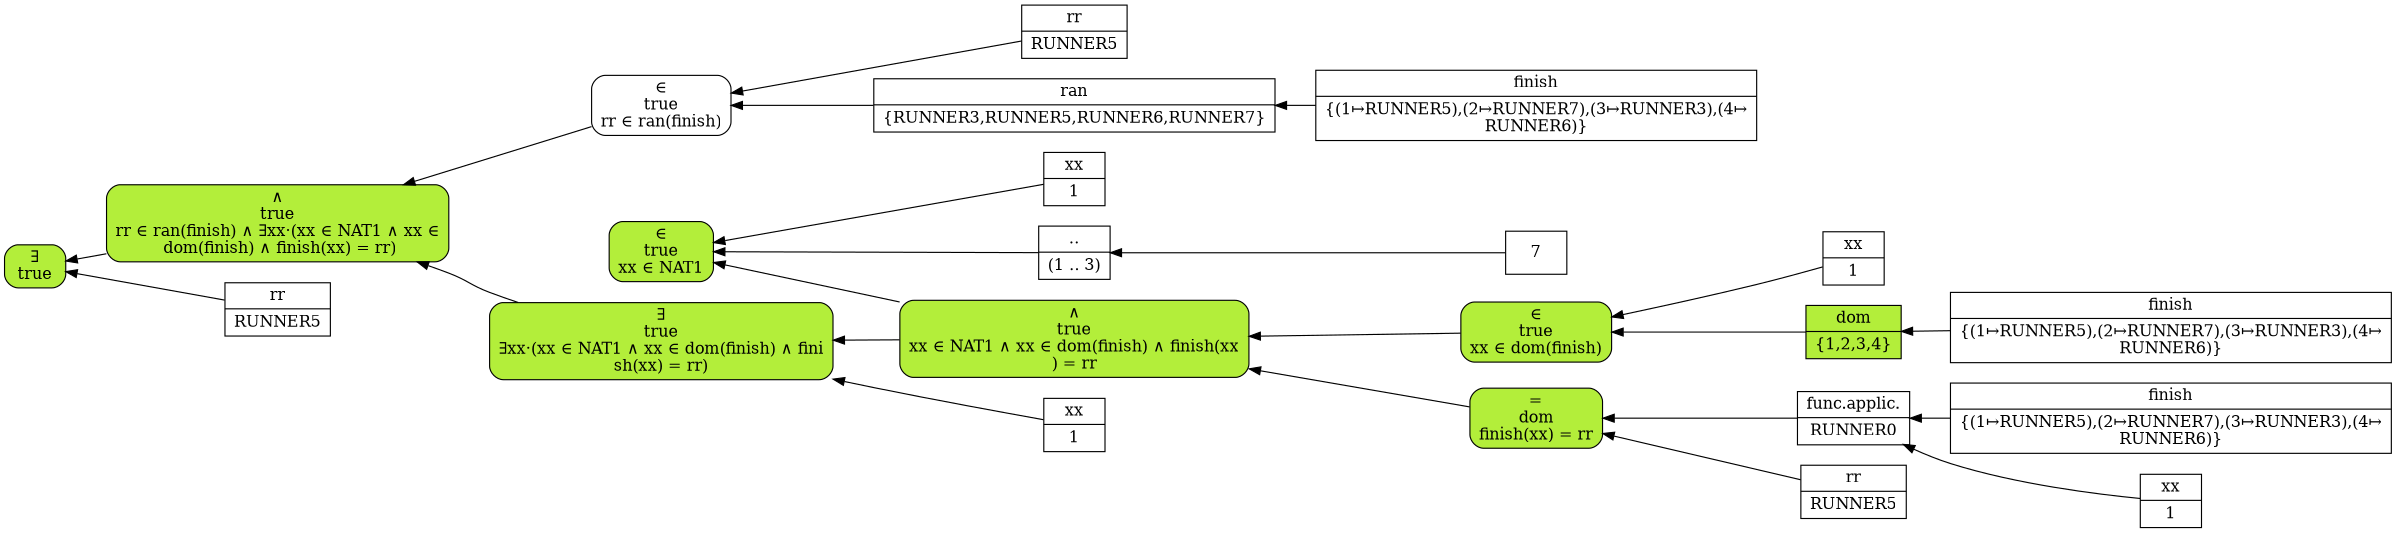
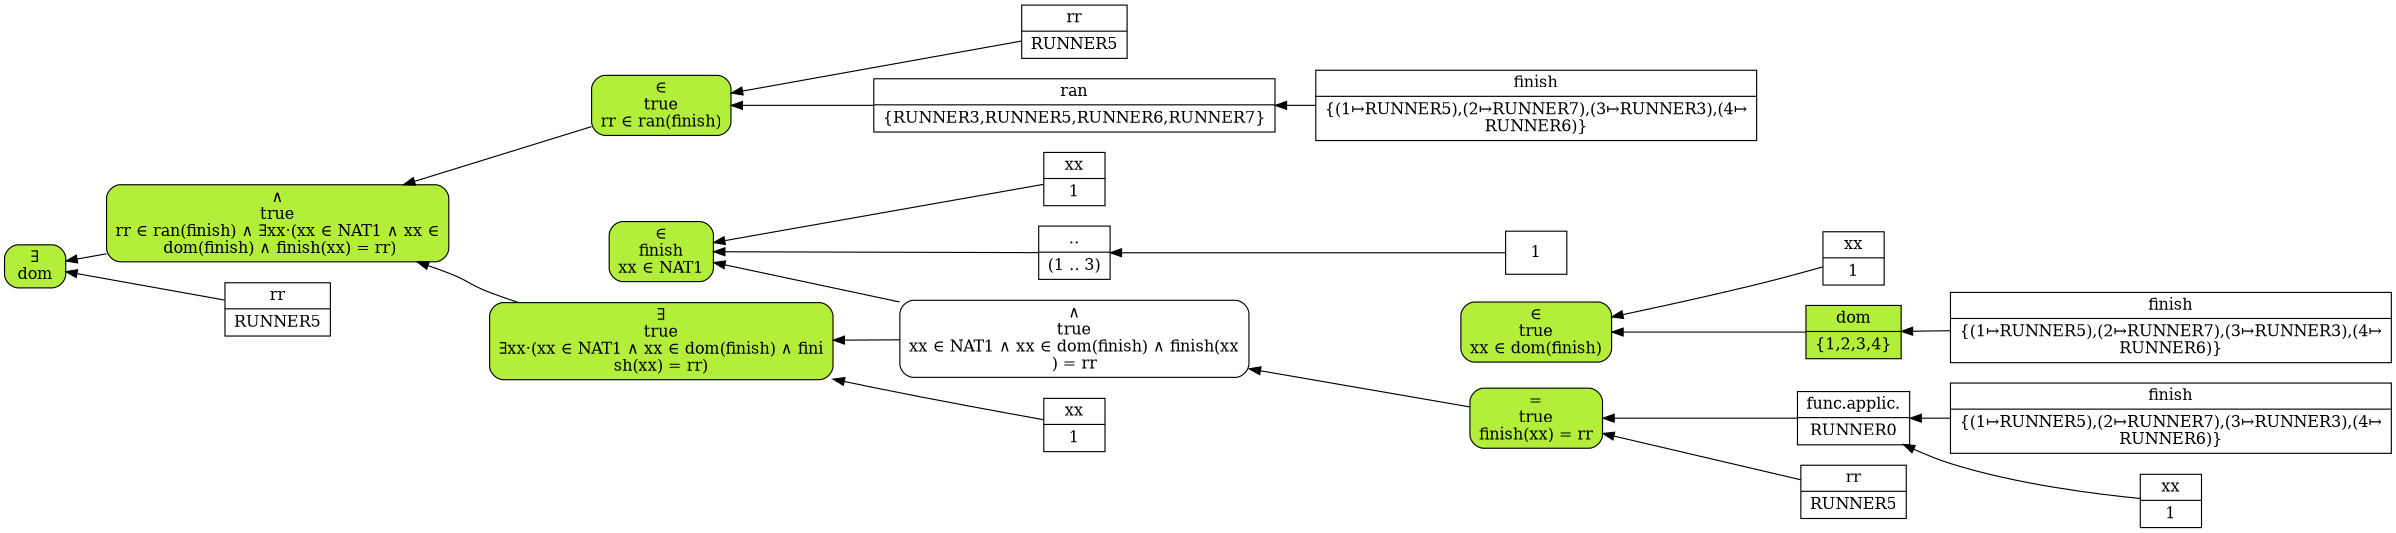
(661, 105) -> (661, 105)
(661, 252) -> (661, 252)
(1536, 253) -> (1536, 253)
(35, 266) -> (35, 266)
(1361, 335) -> none
(1074, 339) -> (1074, 339)
(1536, 418) -> (1536, 418)
